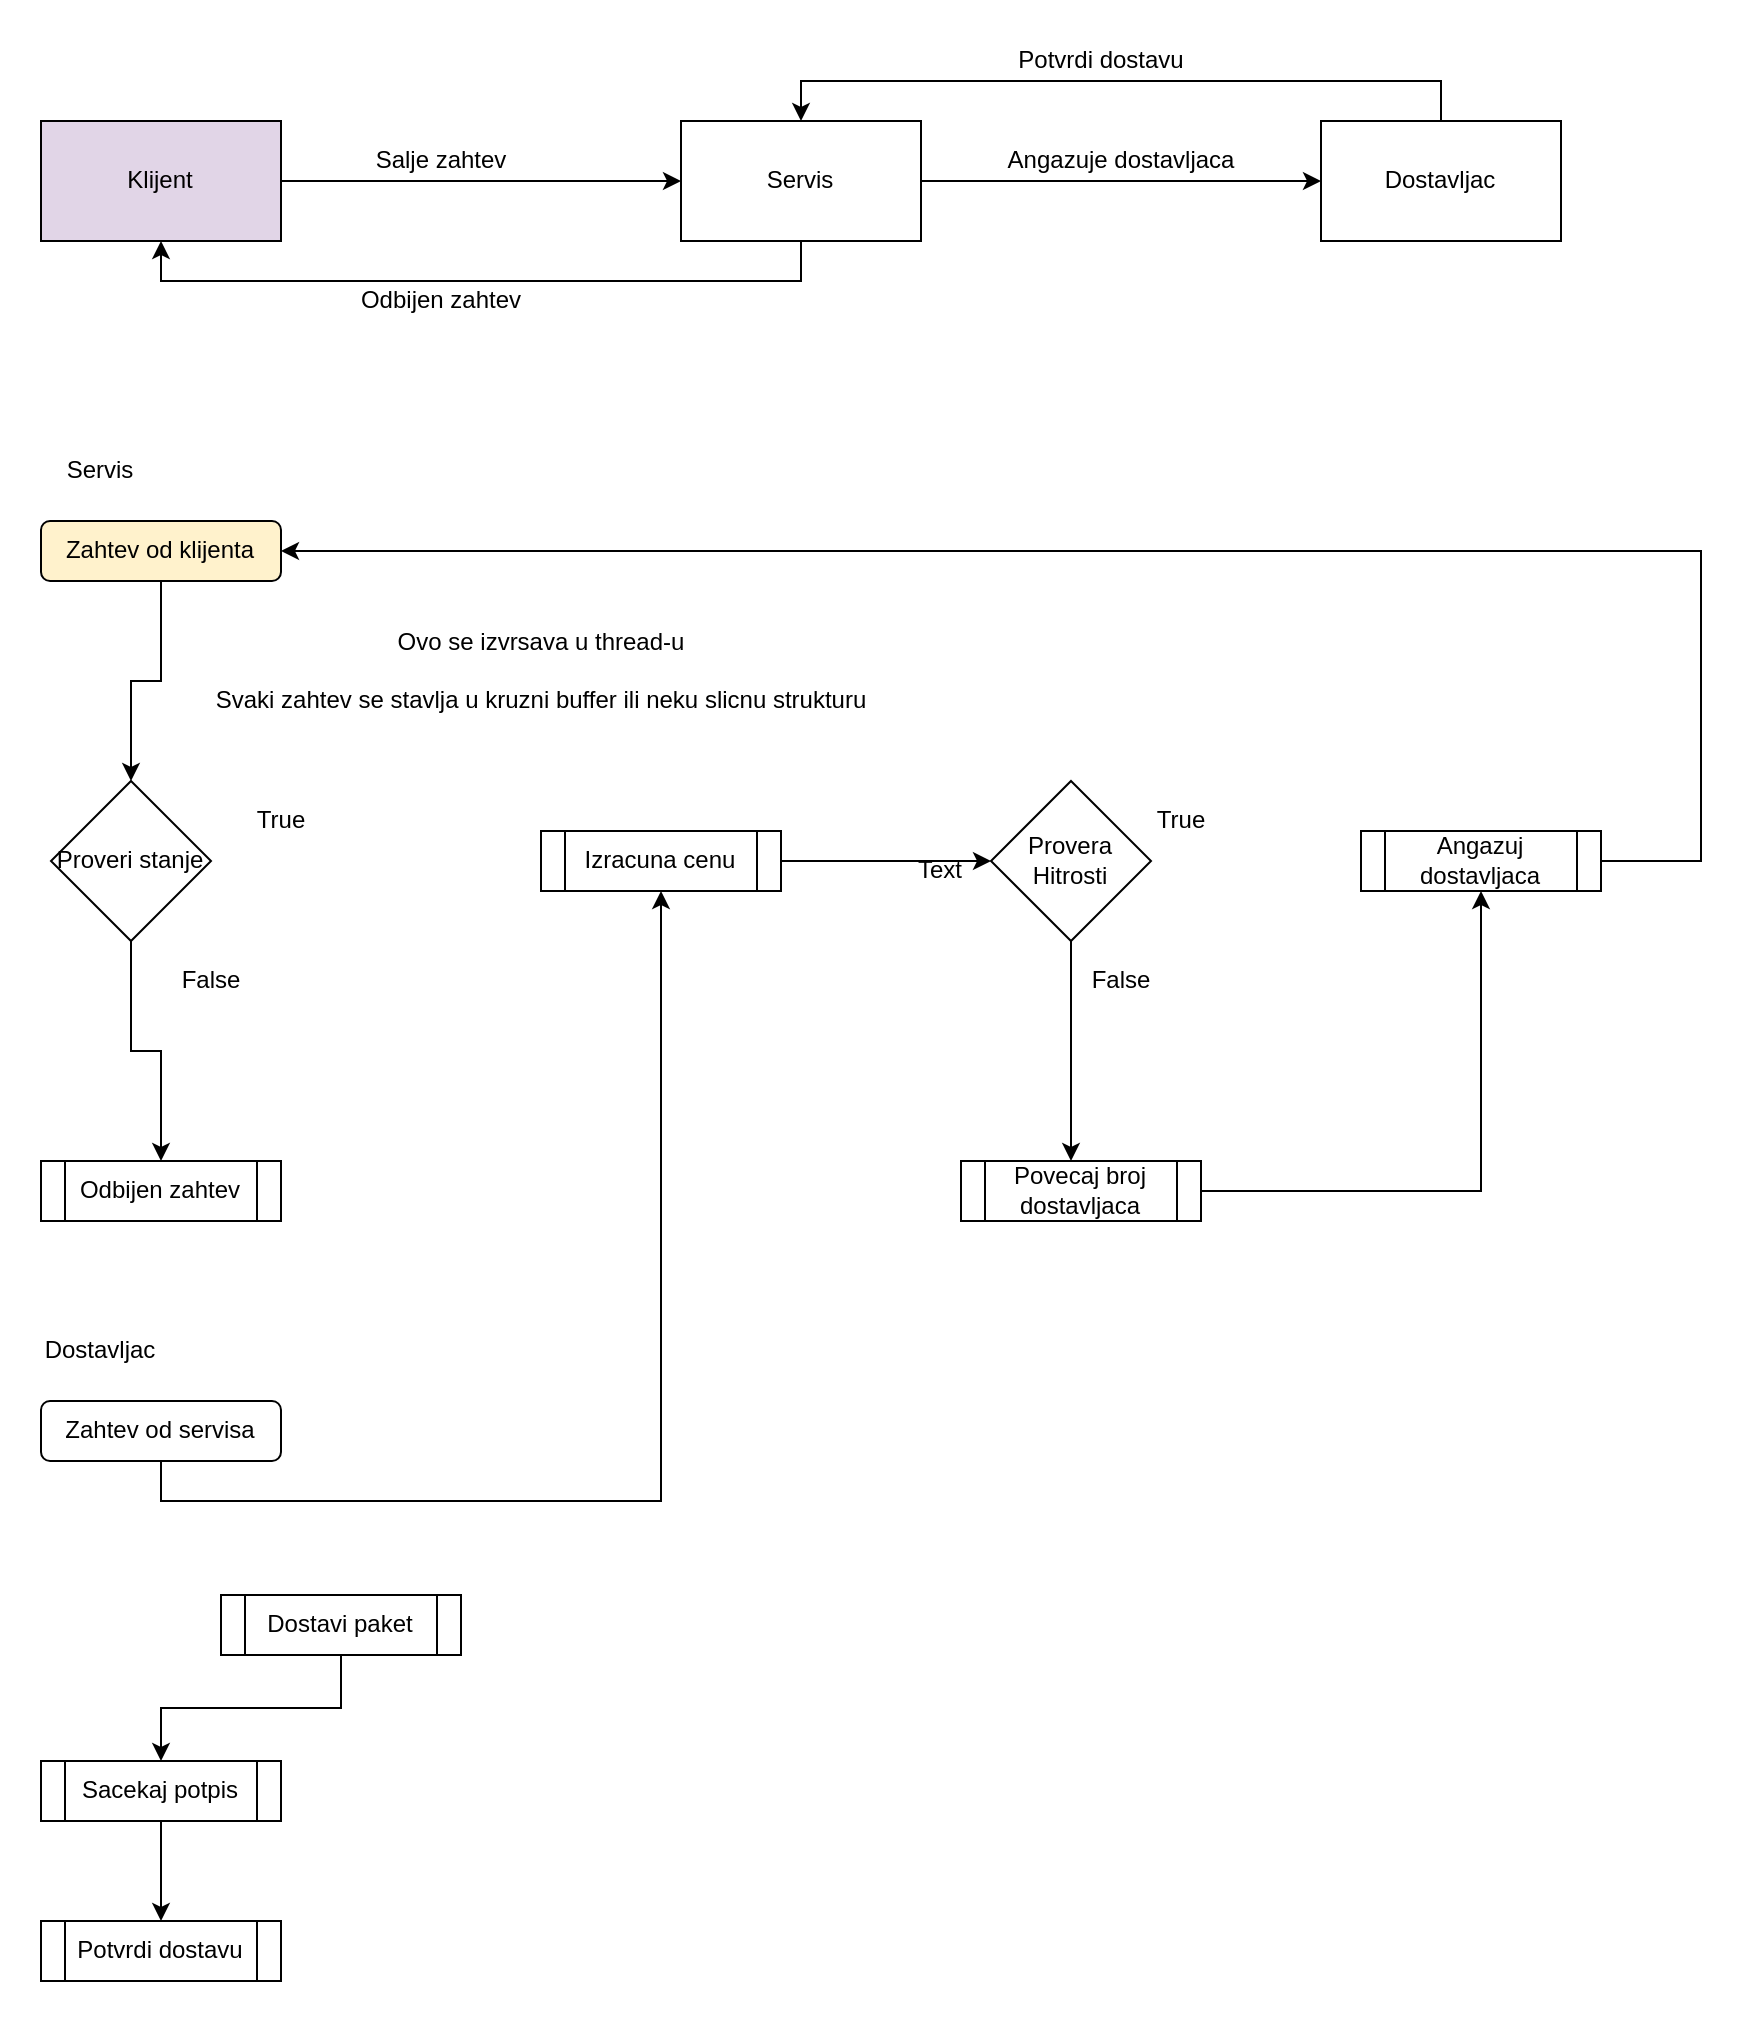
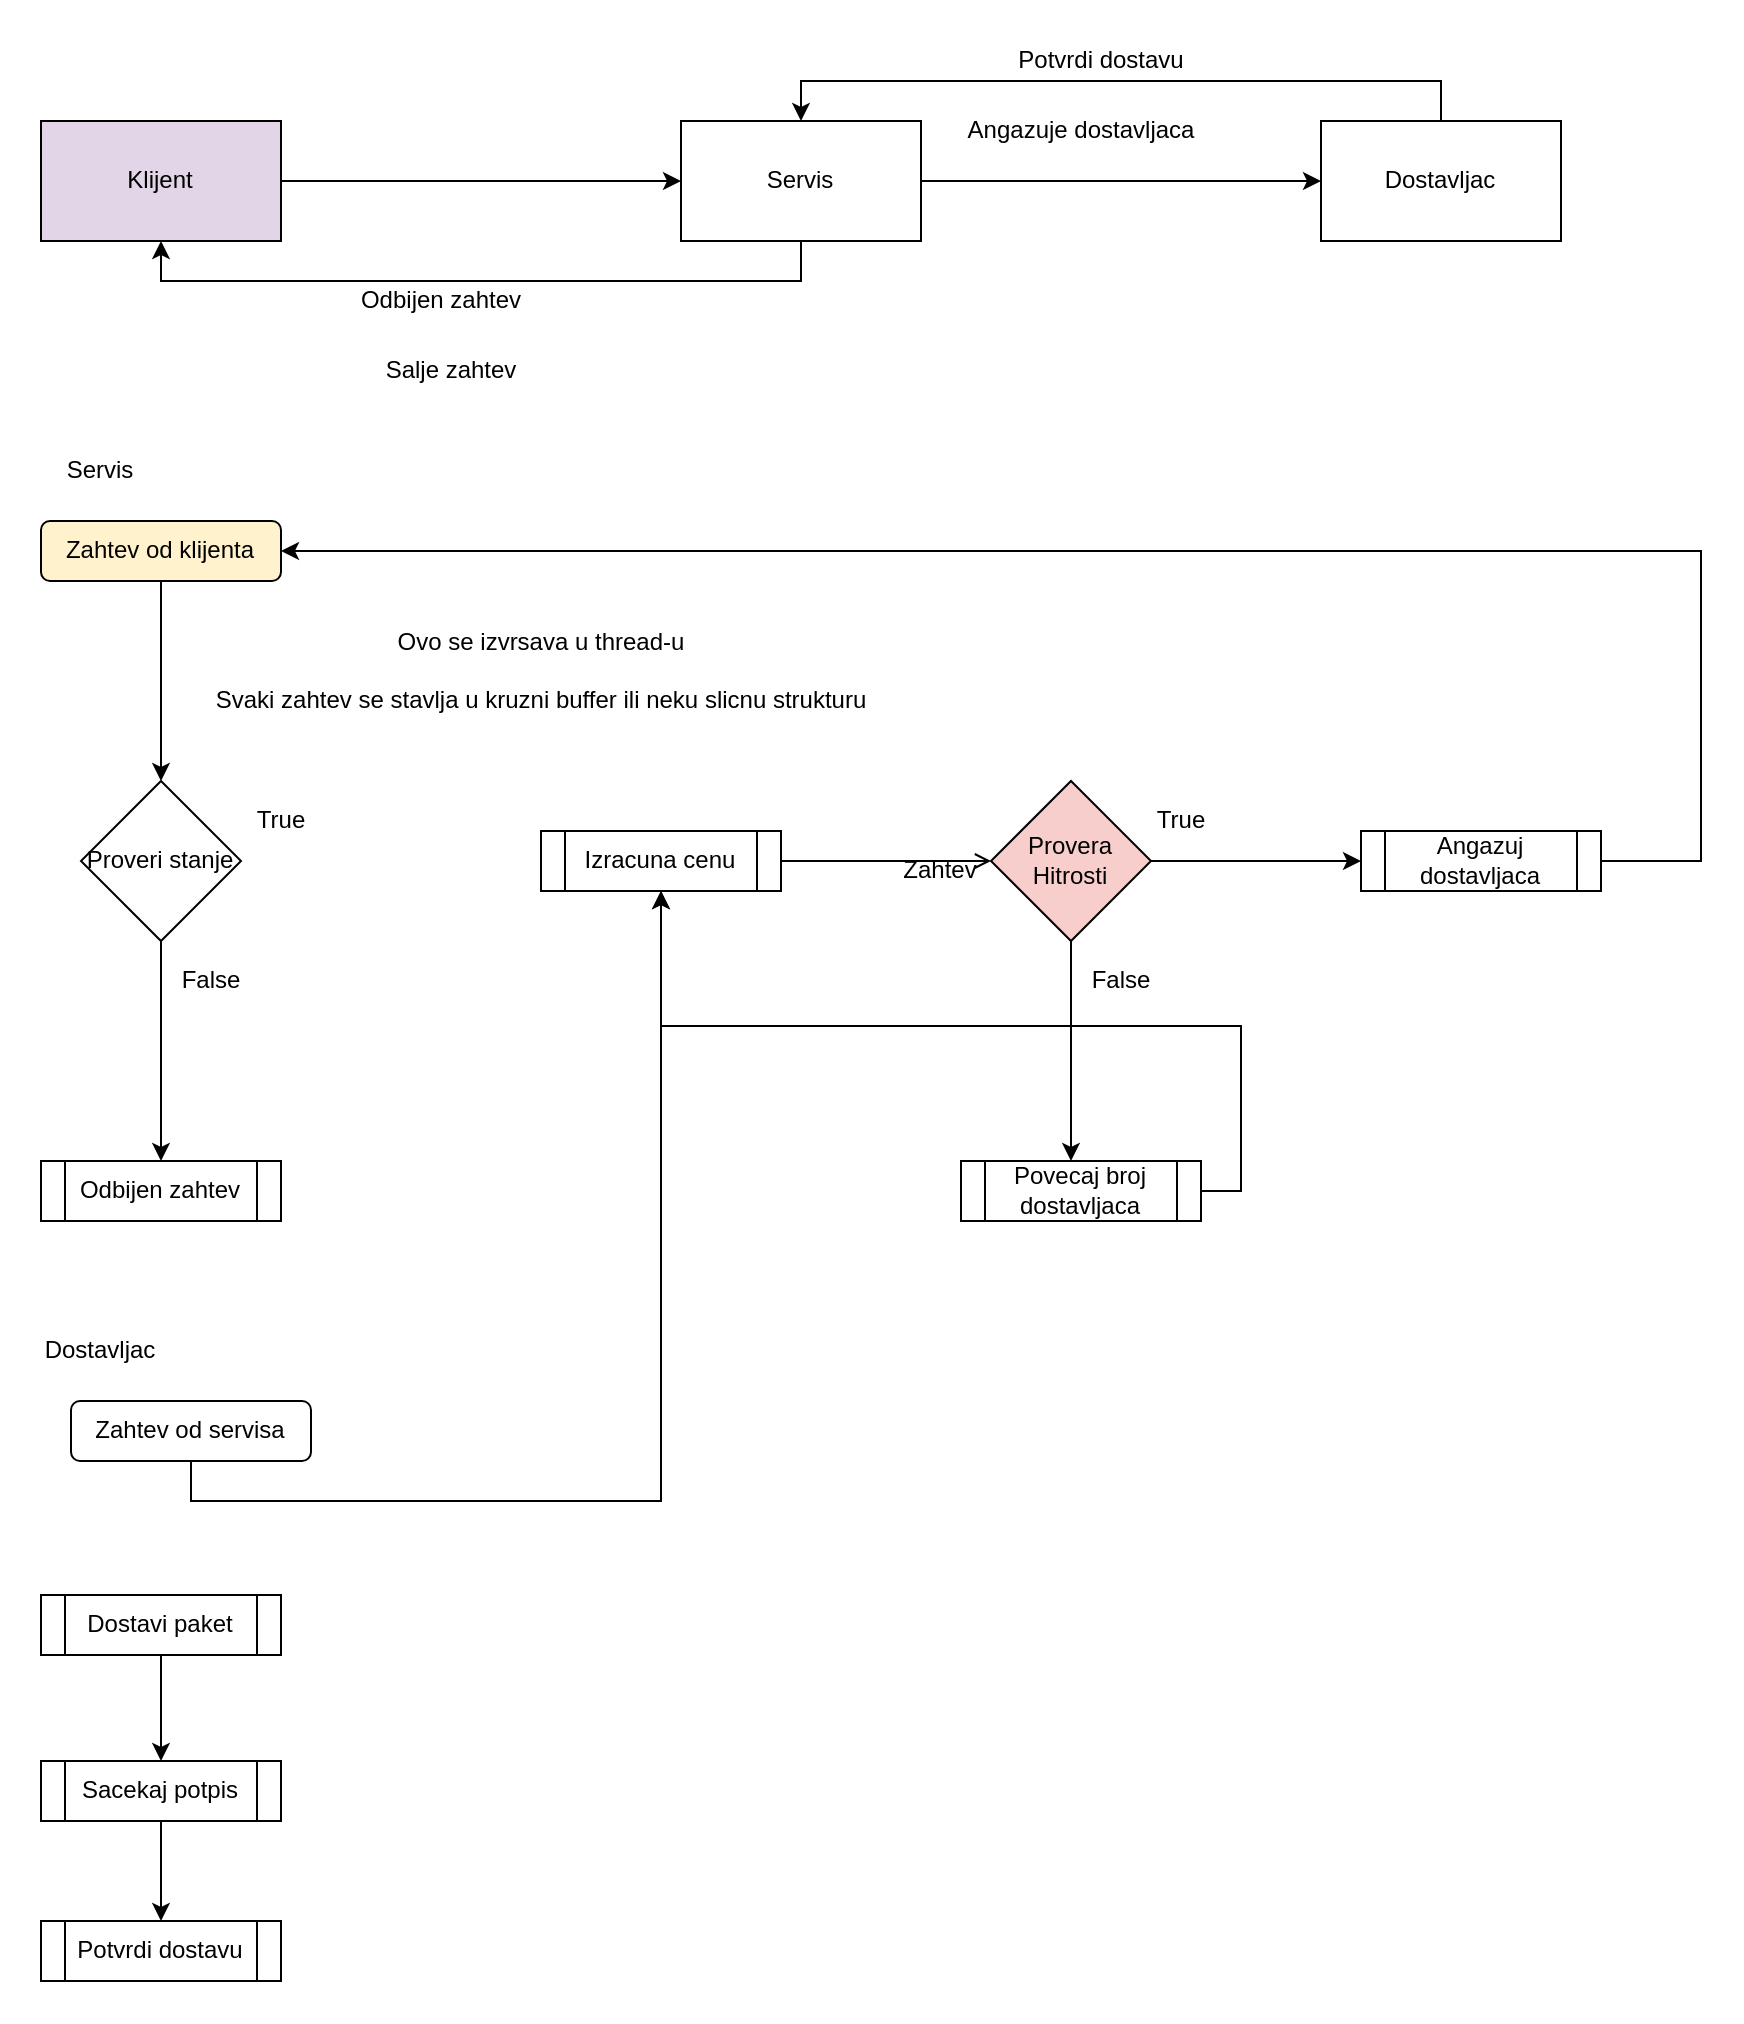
(441, 161) -> (451, 371)
(1121, 161) -> (1081, 131)
(131, 861) -> (161, 861)
(976, 861) -> (978, 861)
(1071, 861) -> (1071, 861)
none -> (1249, 861)
(941, 871) -> (941, 871)
(1481, 1169) -> (1037, 1026)
(161, 1431) -> (191, 1431)
(341, 1625) -> (161, 1625)
